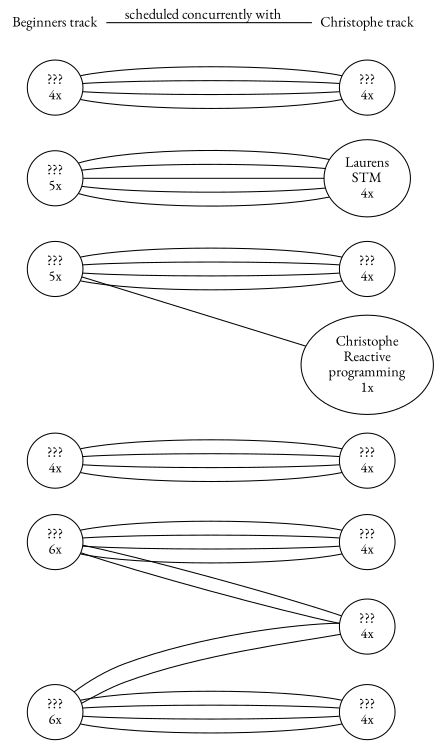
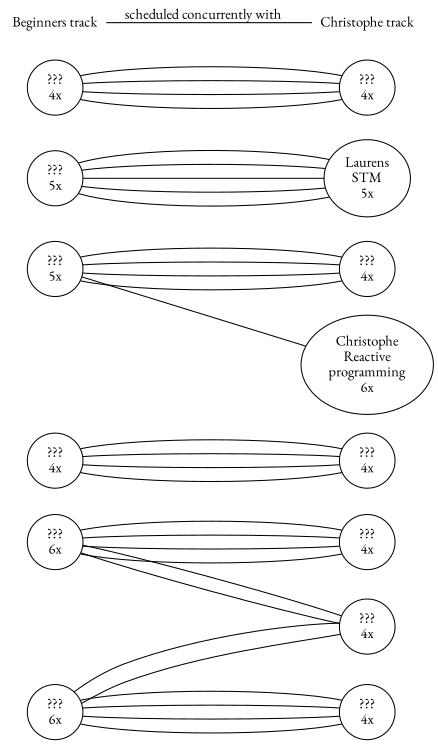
(367, 178) -> (367, 178)
(367, 365) -> (367, 365)
